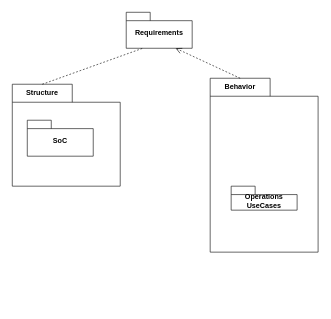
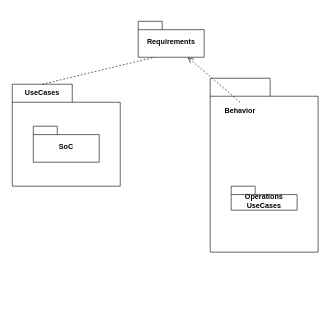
(159, 30) -> (171, 39)
(240, 87) -> (240, 111)
(42, 93) -> (42, 93)
(60, 138) -> (66, 144)
